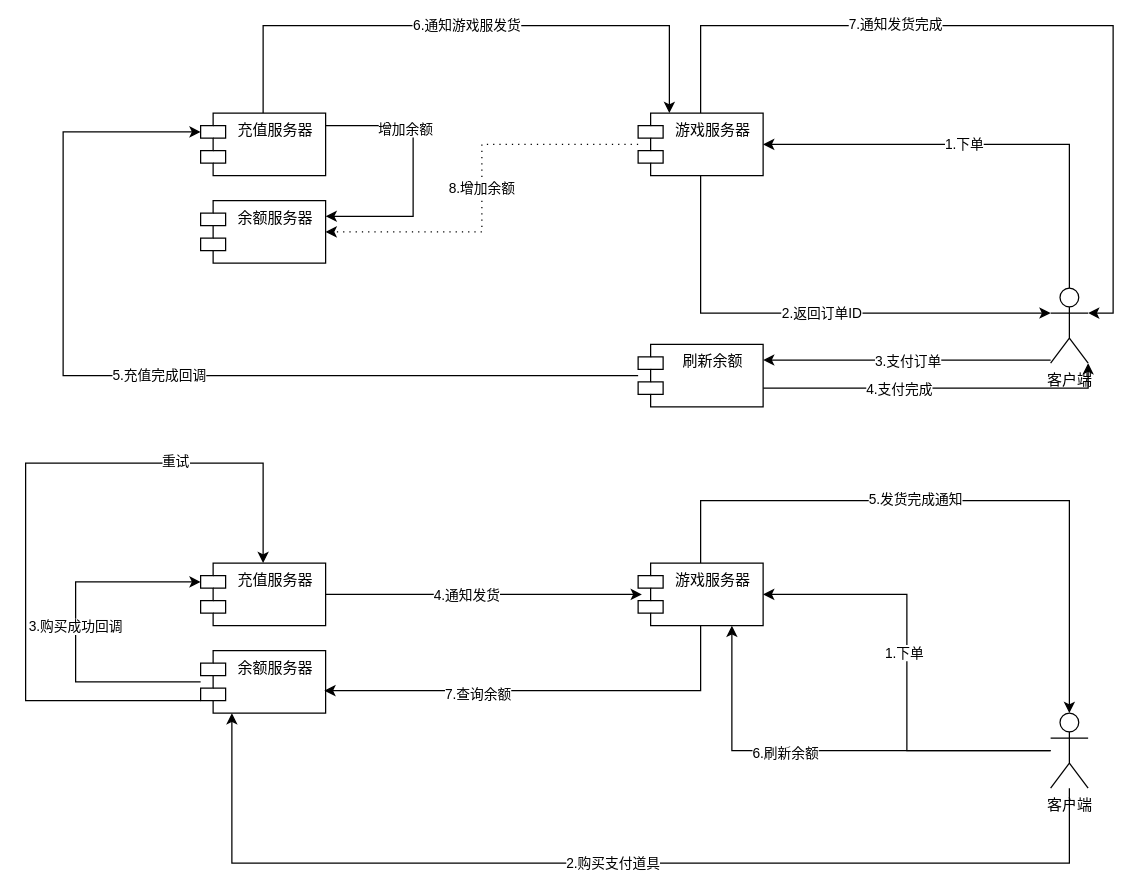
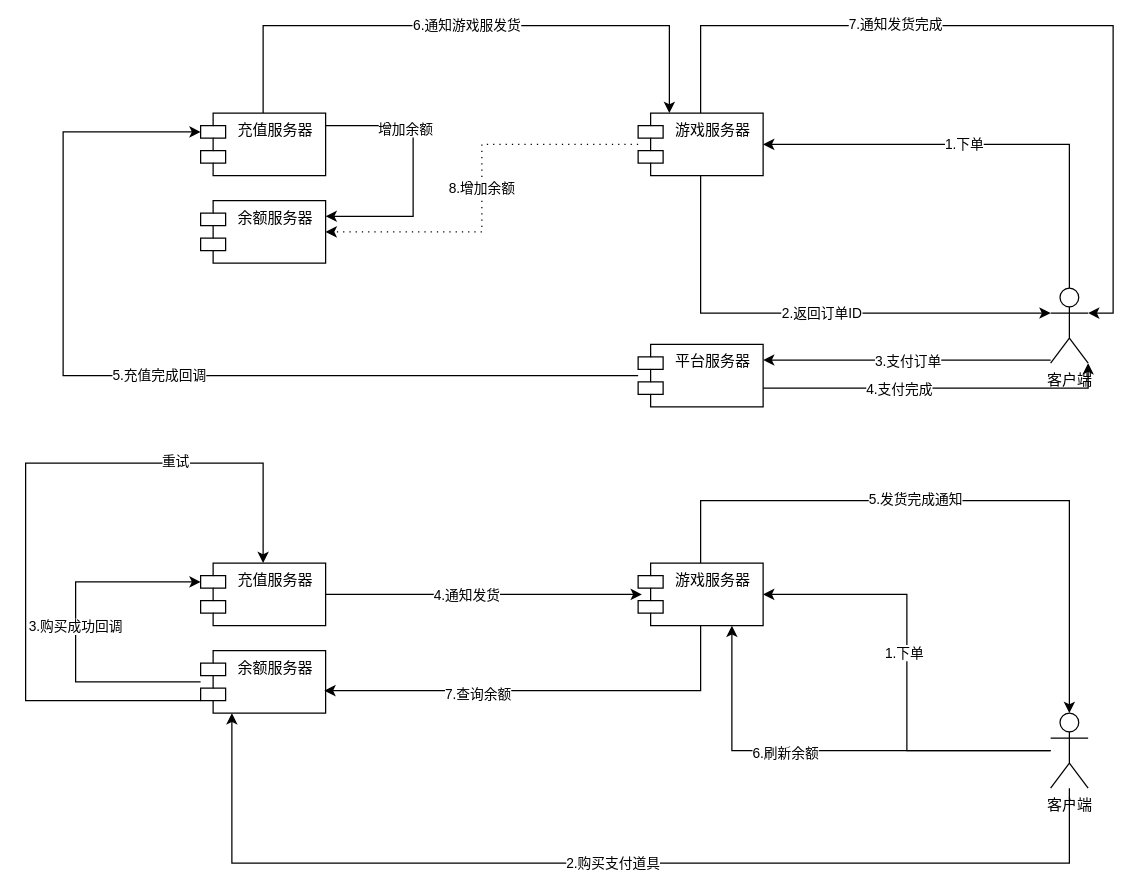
(713, 361) -> (713, 361)
